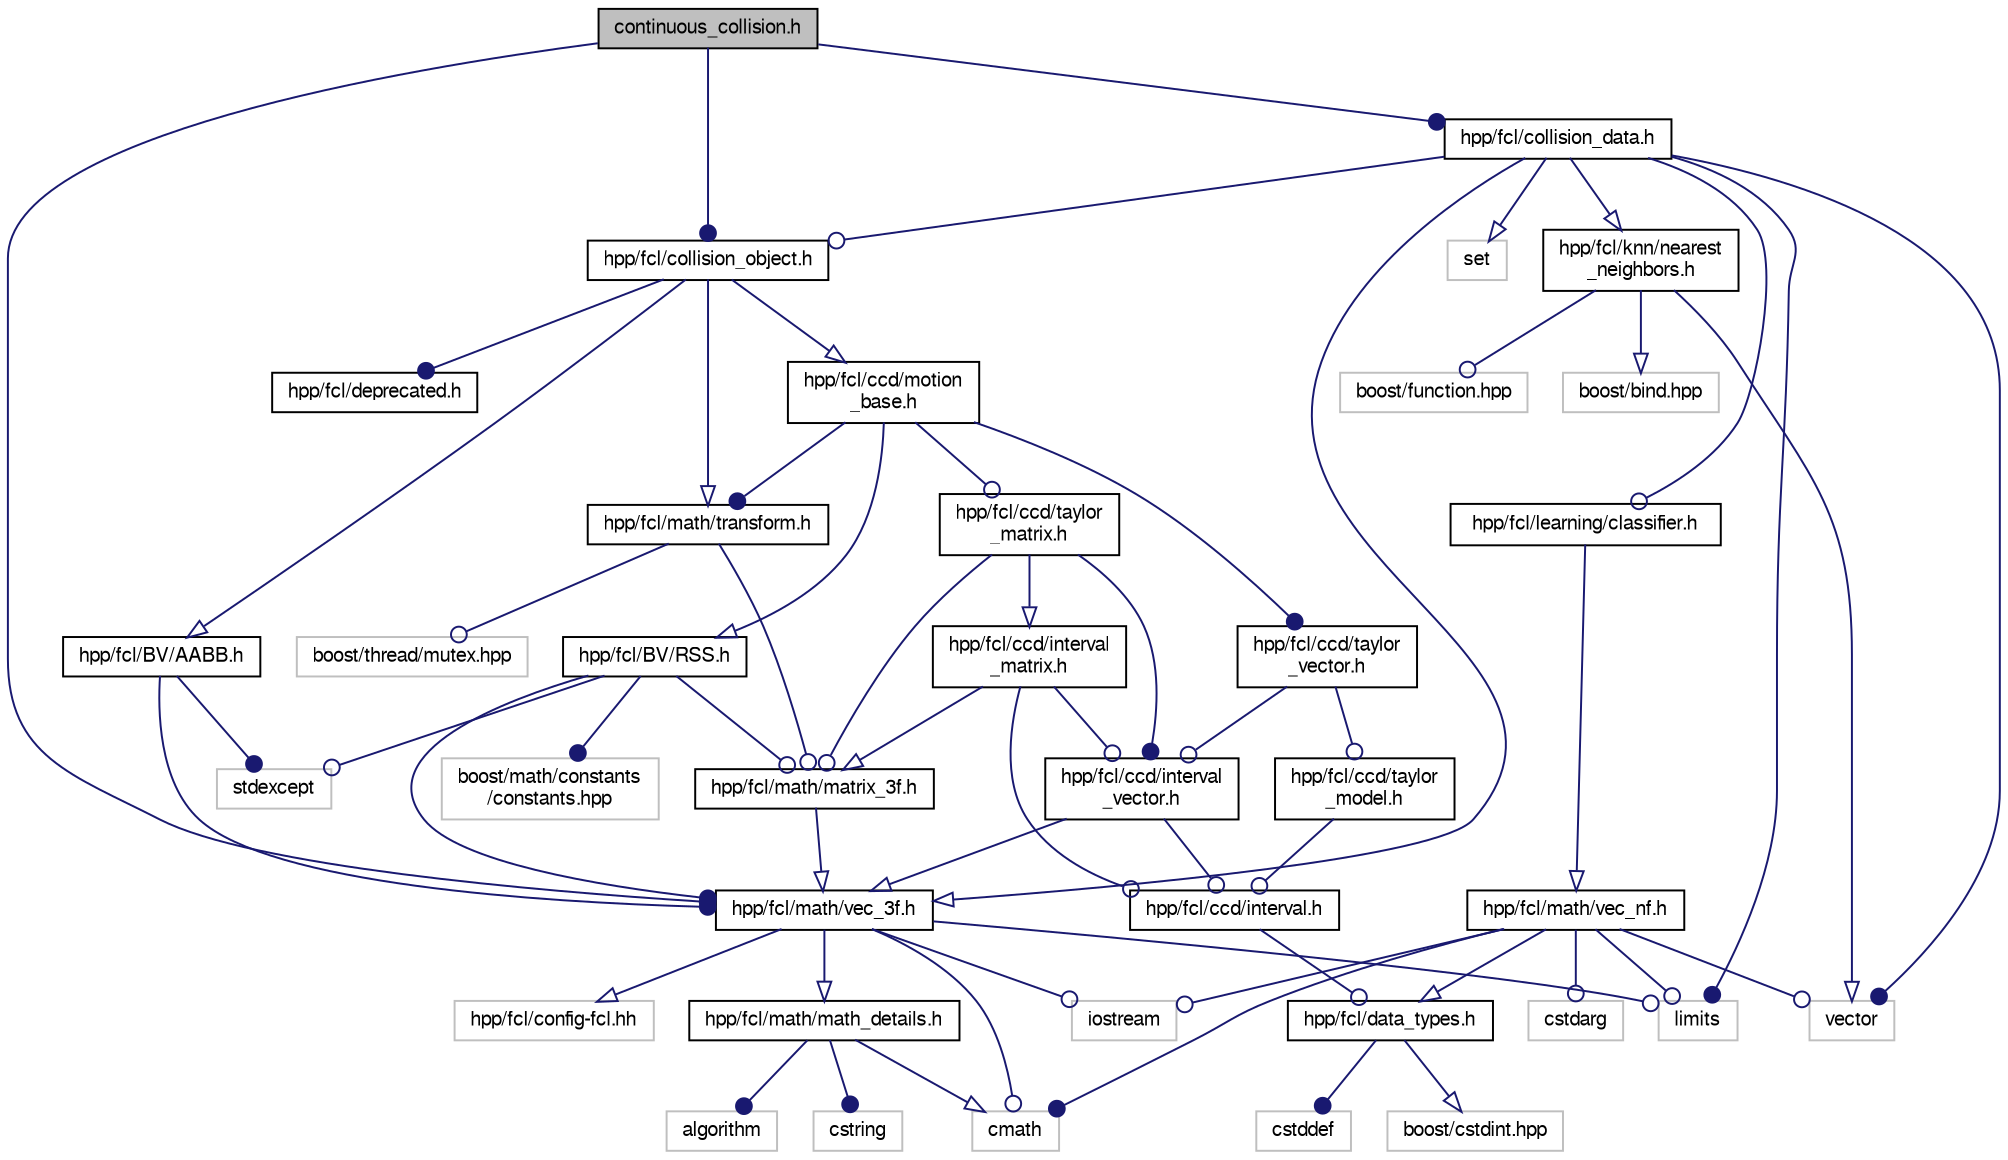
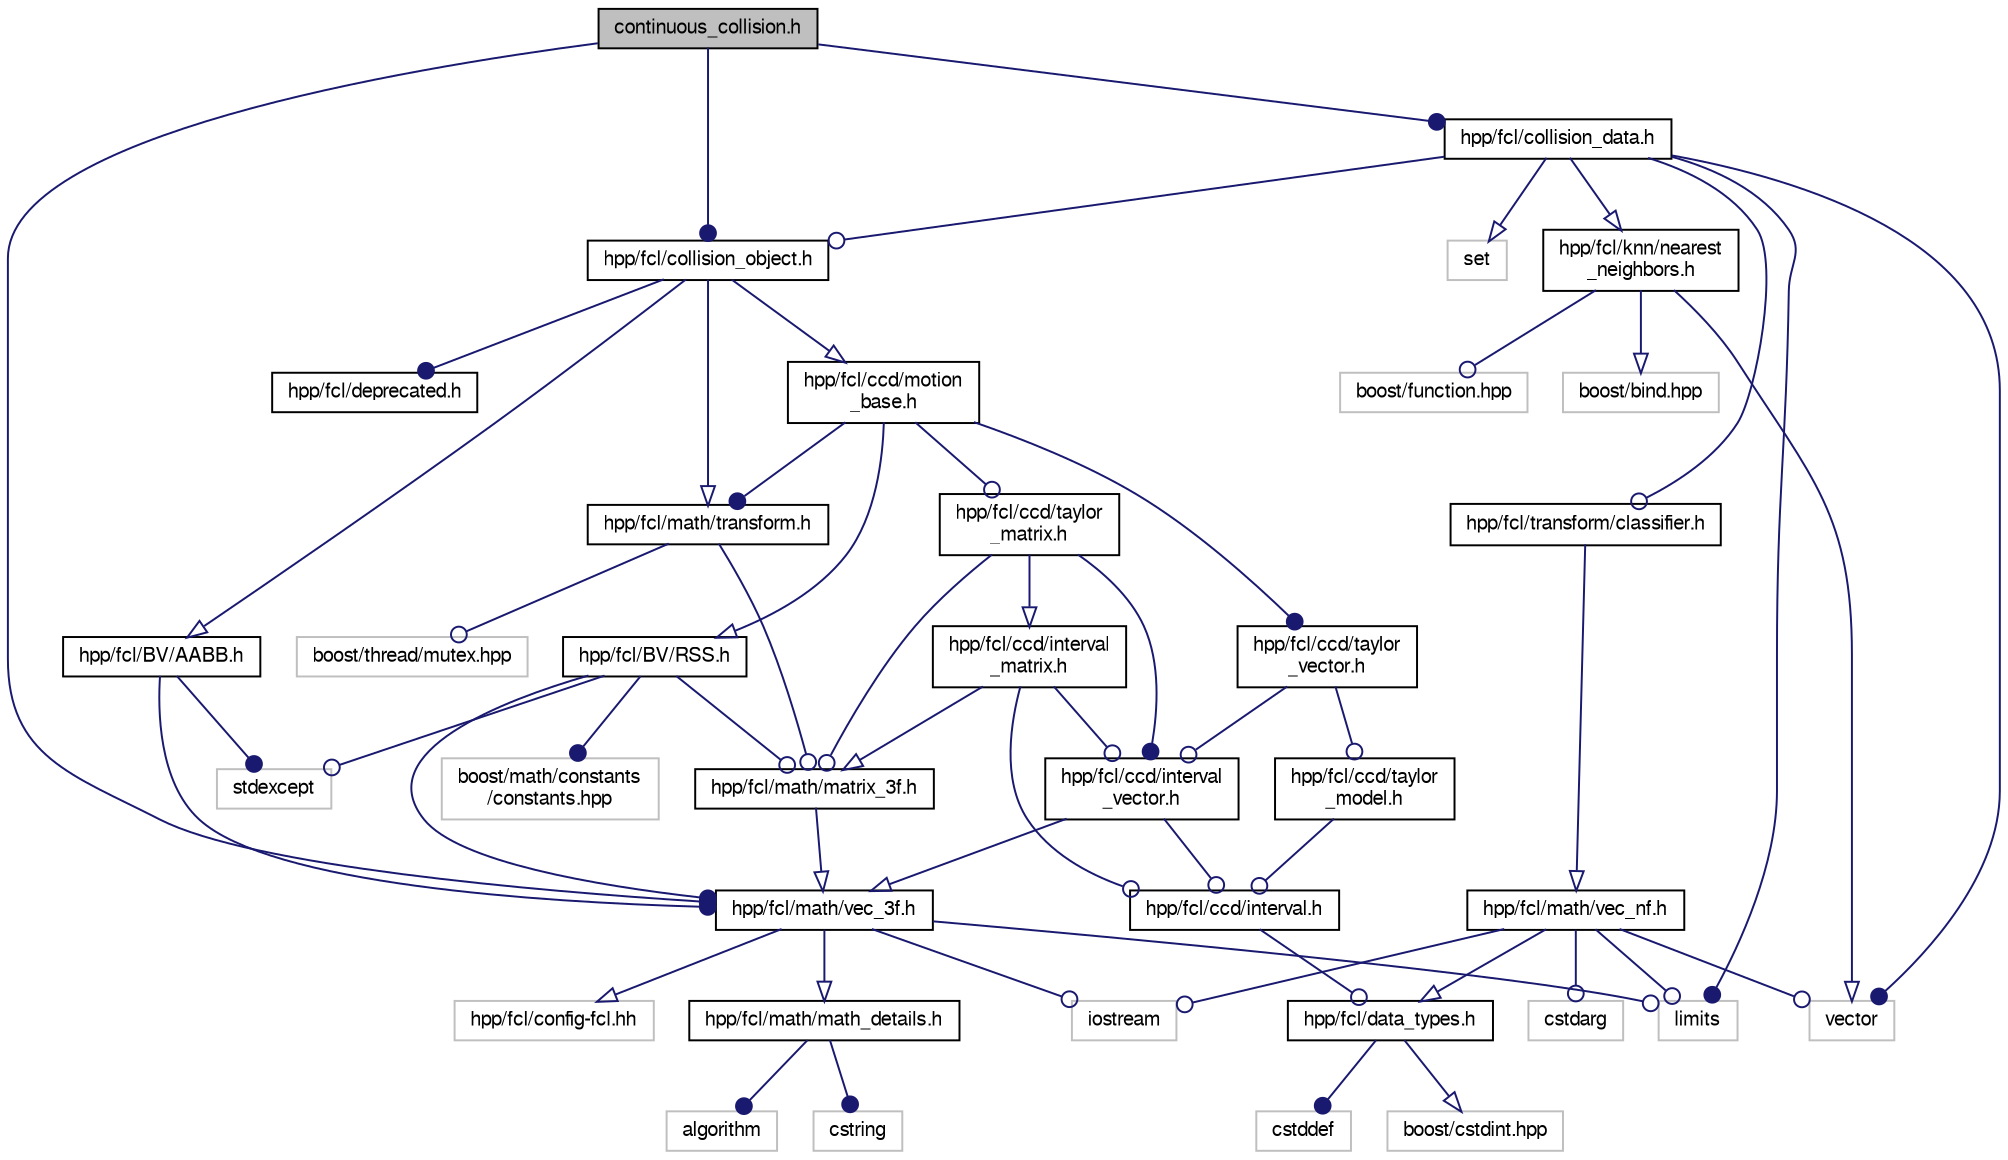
(1586, 525) -> (1586, 525)
(1485, 685) -> none
(1016, 1131) -> none
